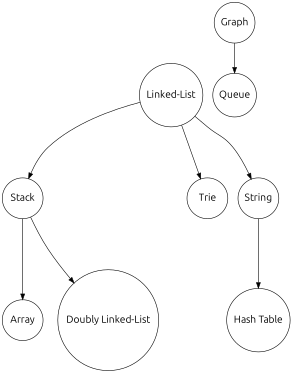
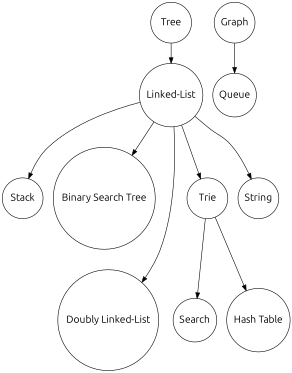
none -> (171, 23)
none -> (104, 198)
(48, 249) -> (171, 205)
(258, 251) -> (230, 251)
(23, 320) -> none
none -> (195, 320)
